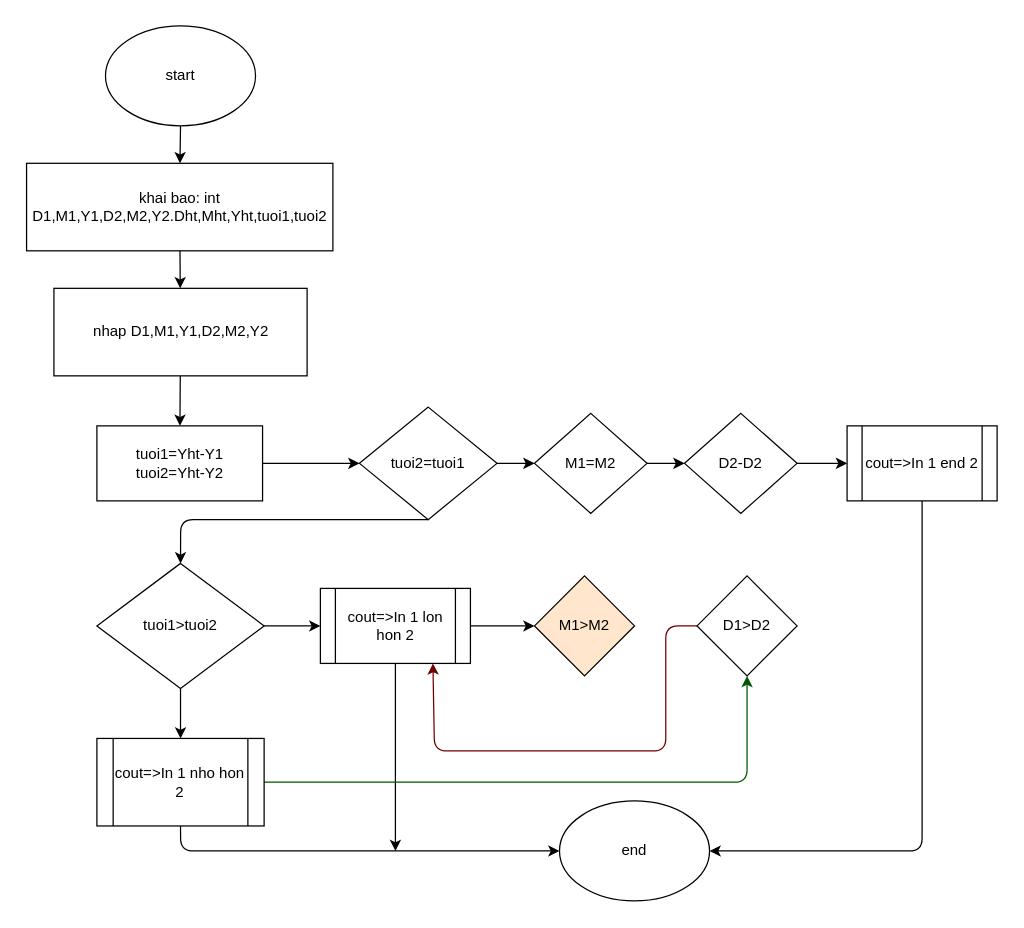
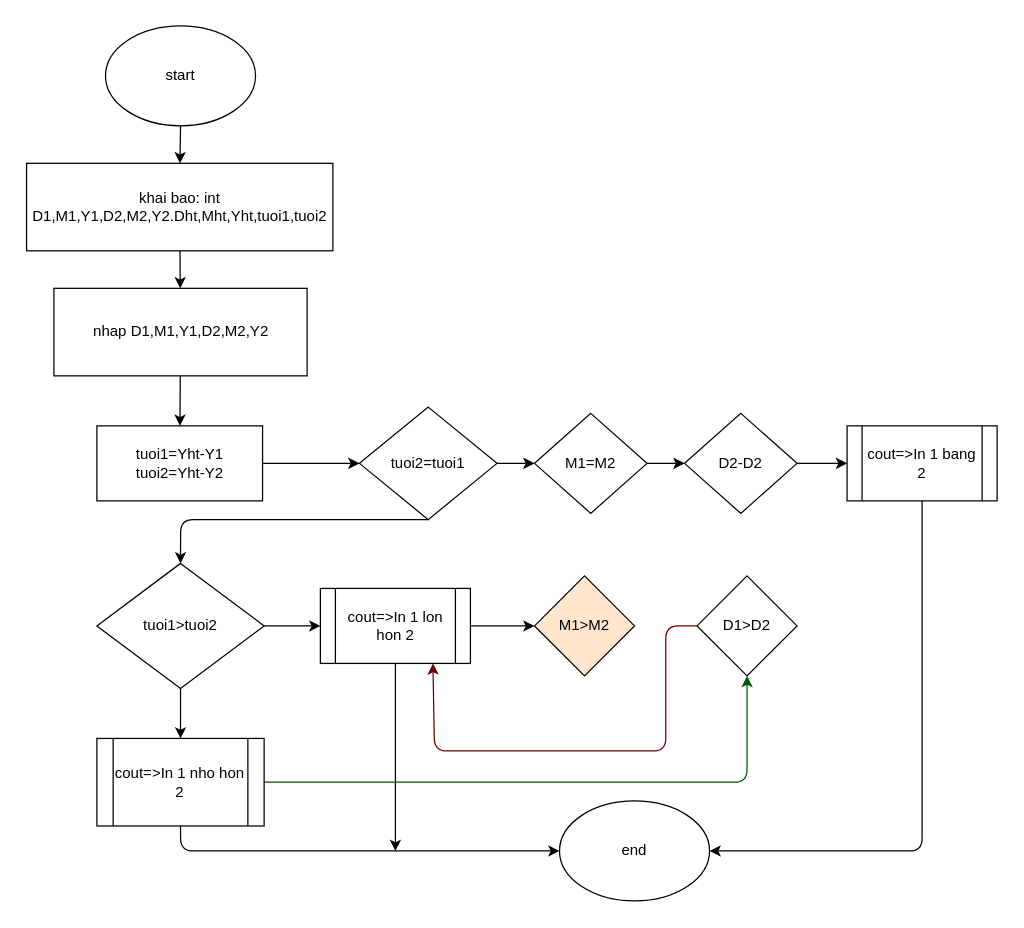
(922, 463) -> (922, 463)
